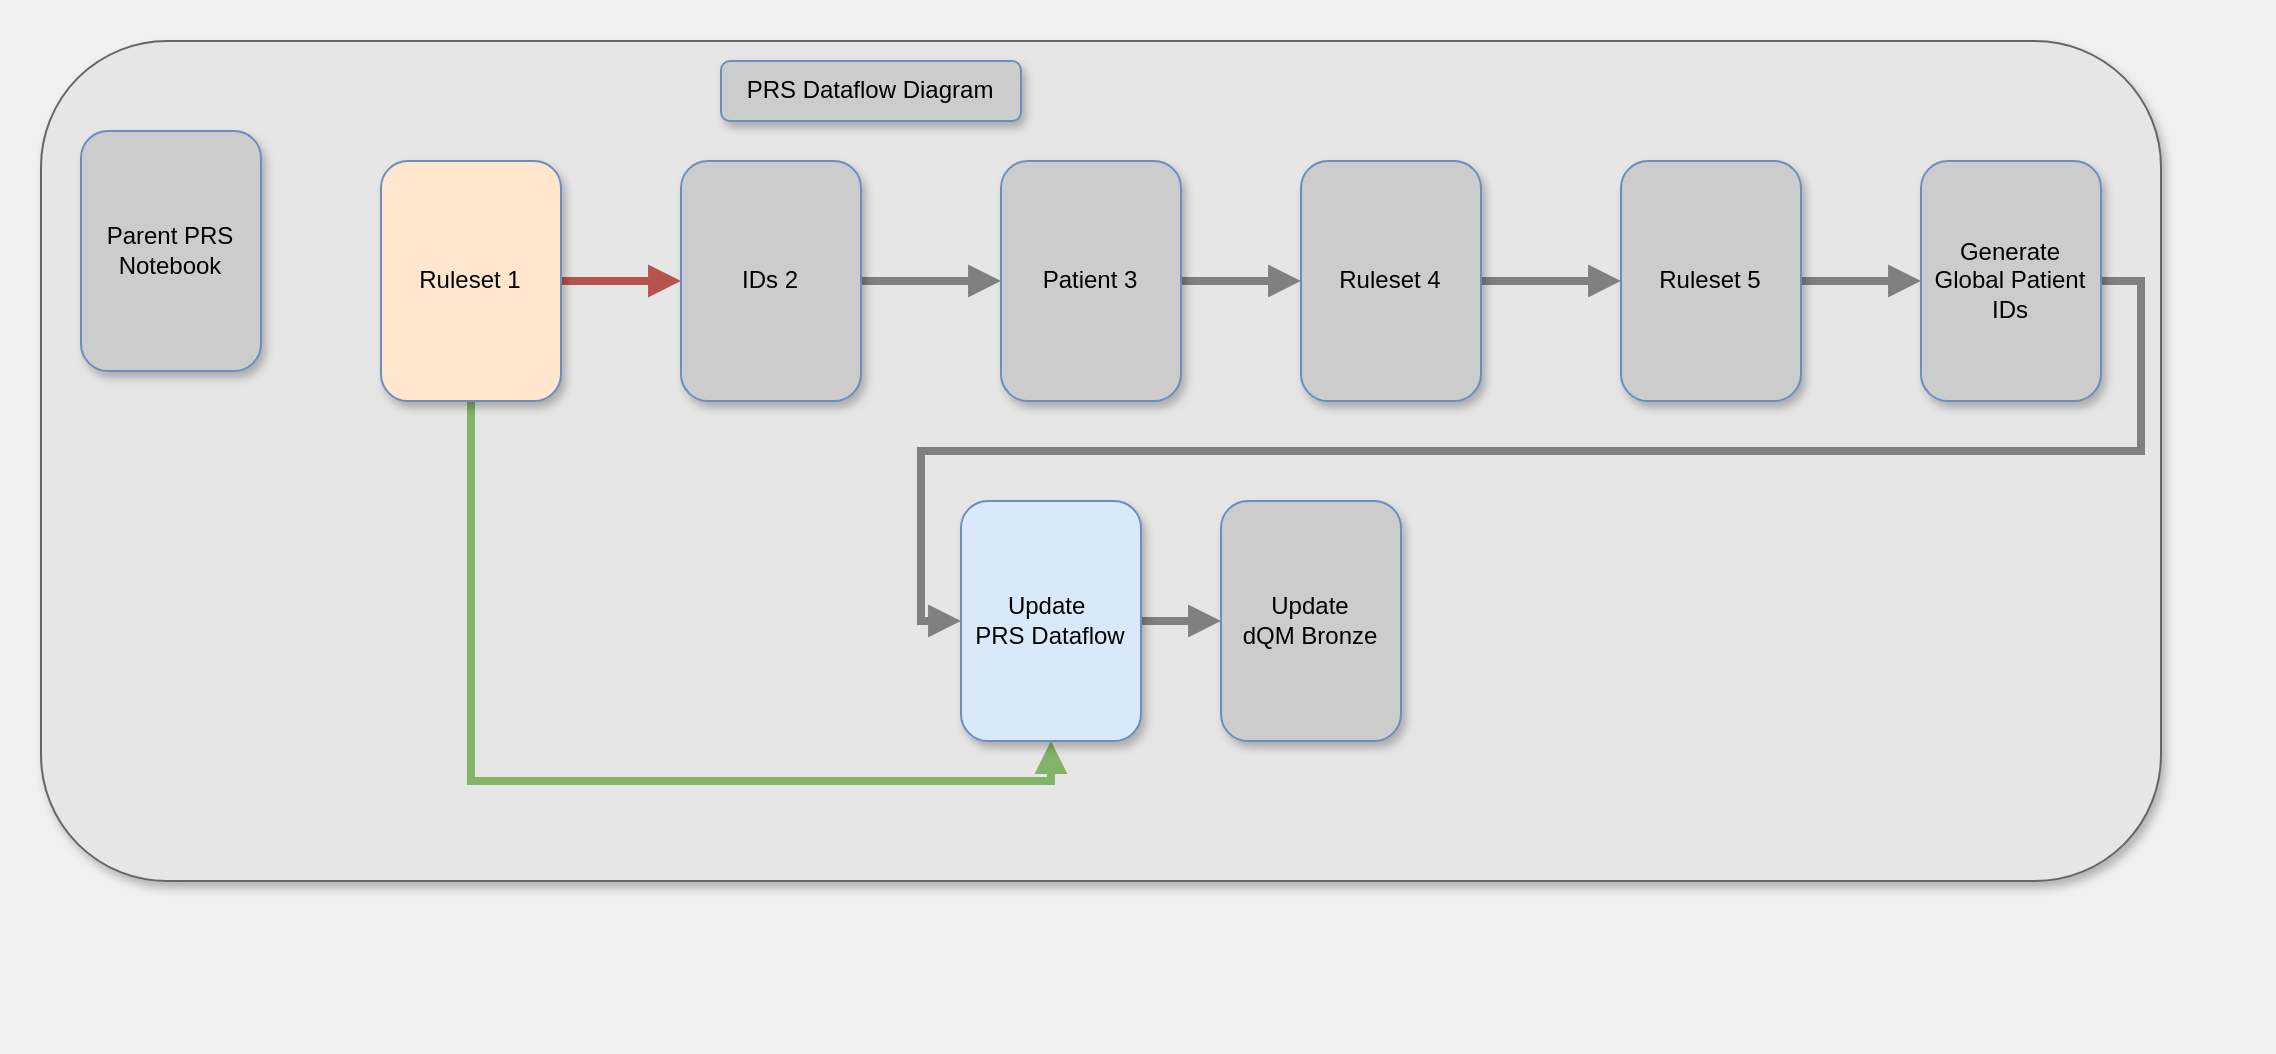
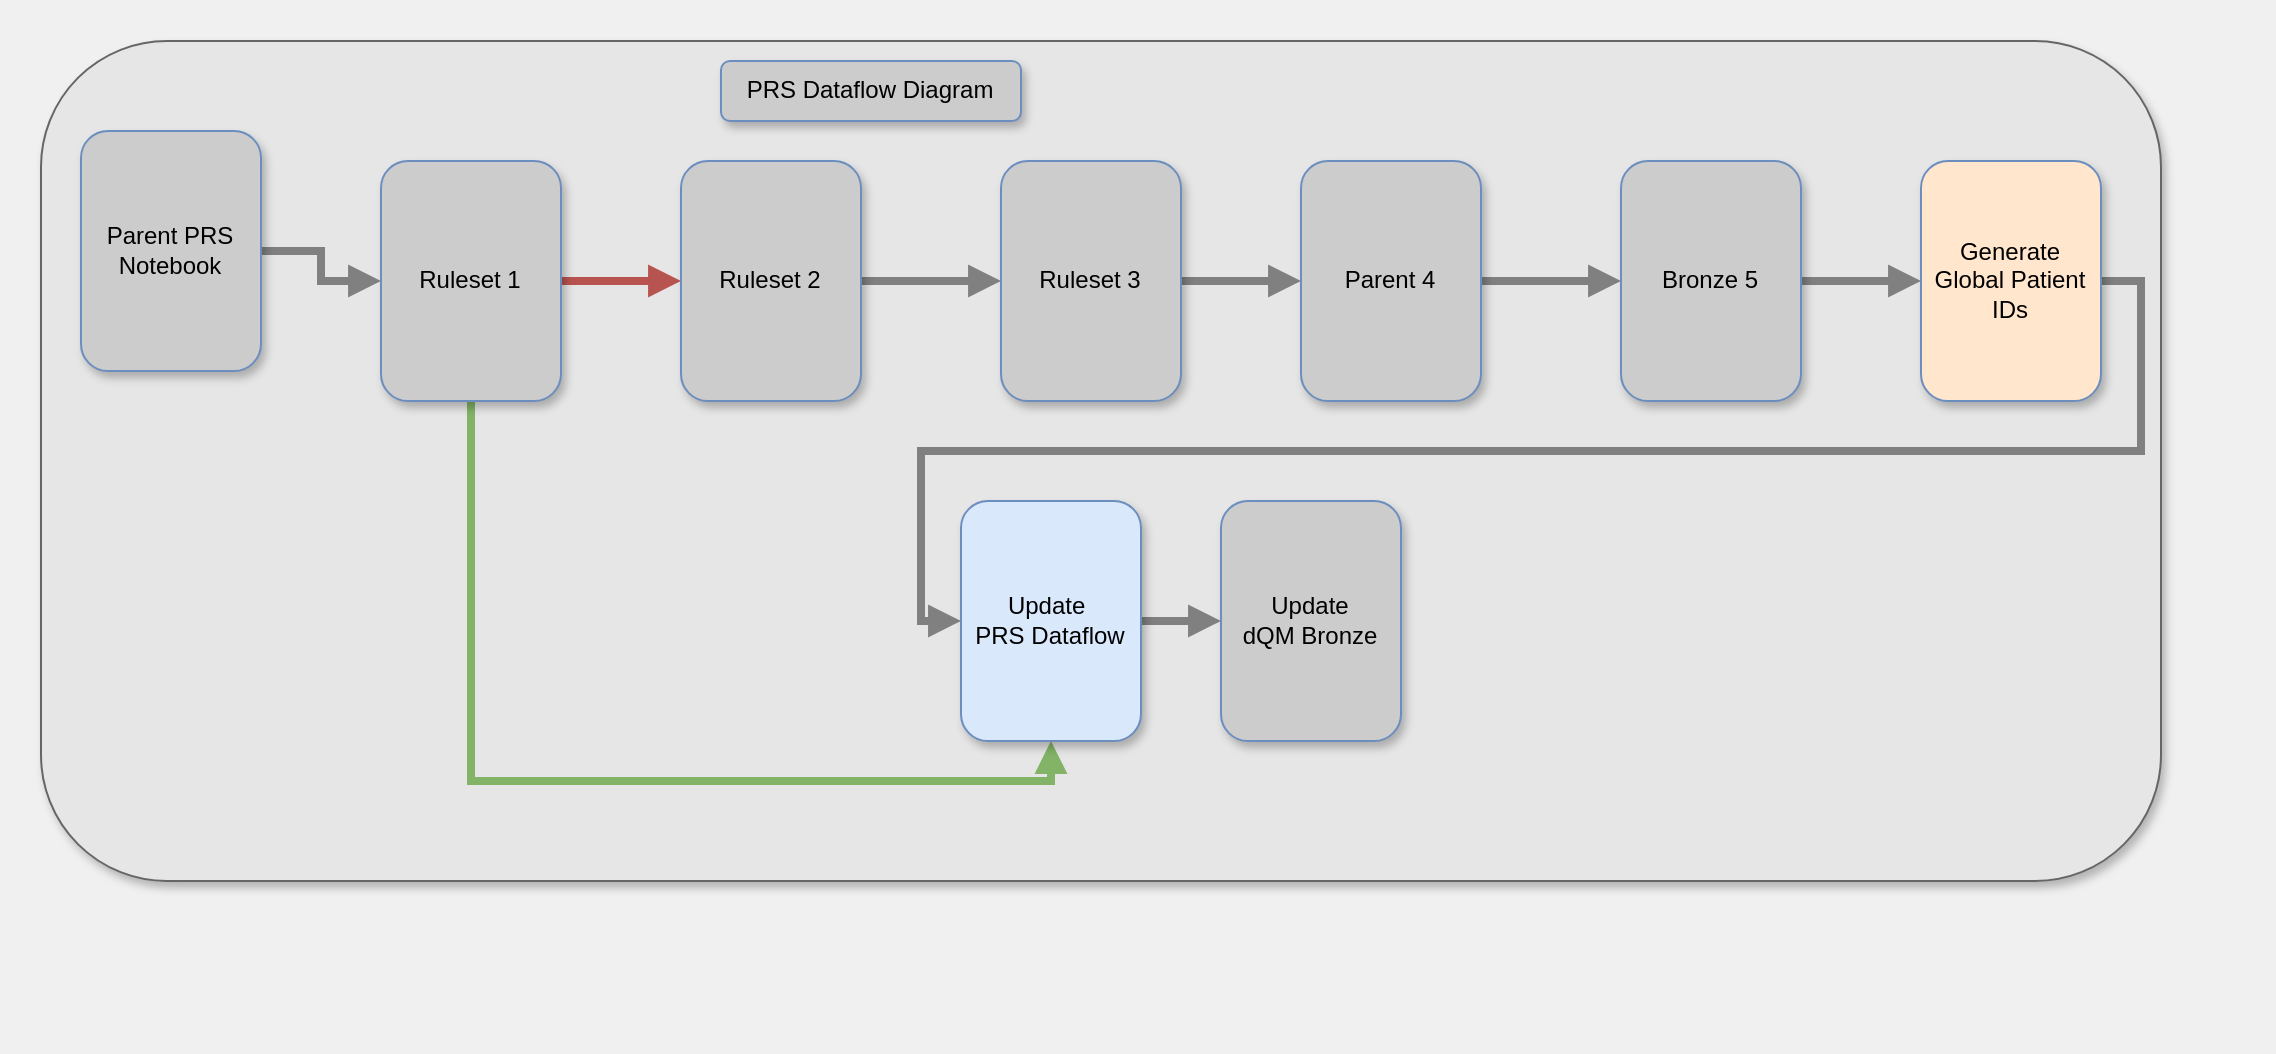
none -> (321, 251)
(471, 281) -> (471, 281)
(771, 281) -> (771, 281)
(1091, 281) -> (1091, 281)
(1391, 281) -> (1391, 281)
(1711, 281) -> (1711, 281)
(2011, 281) -> (2011, 281)
